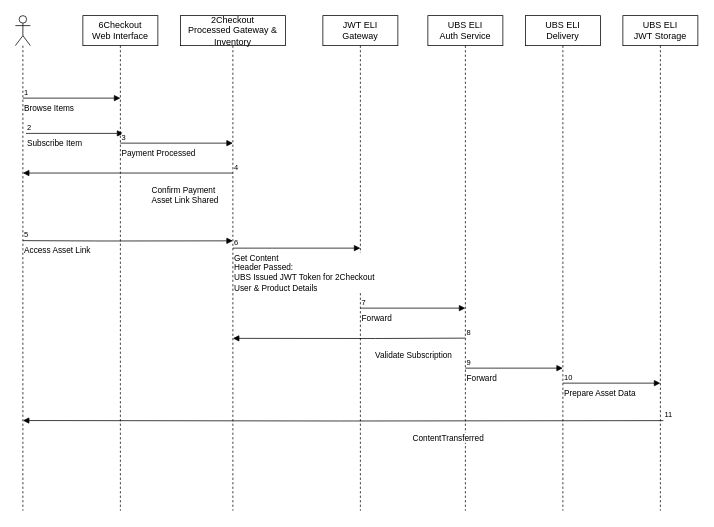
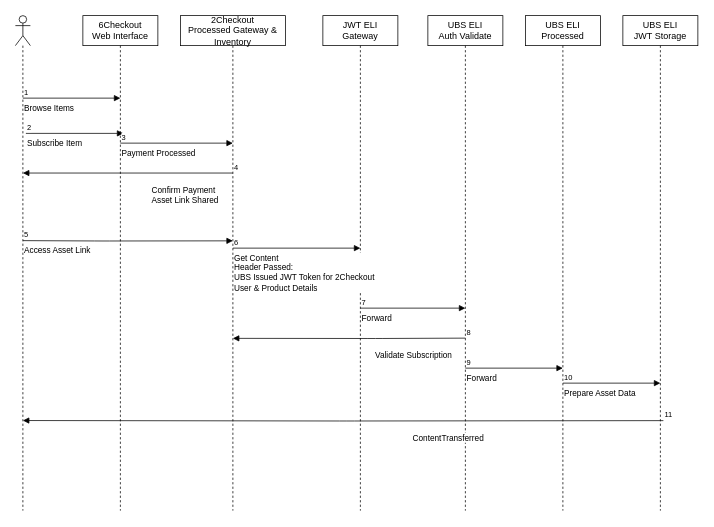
(465, 30) -> (465, 30)
(563, 30) -> (563, 30)
